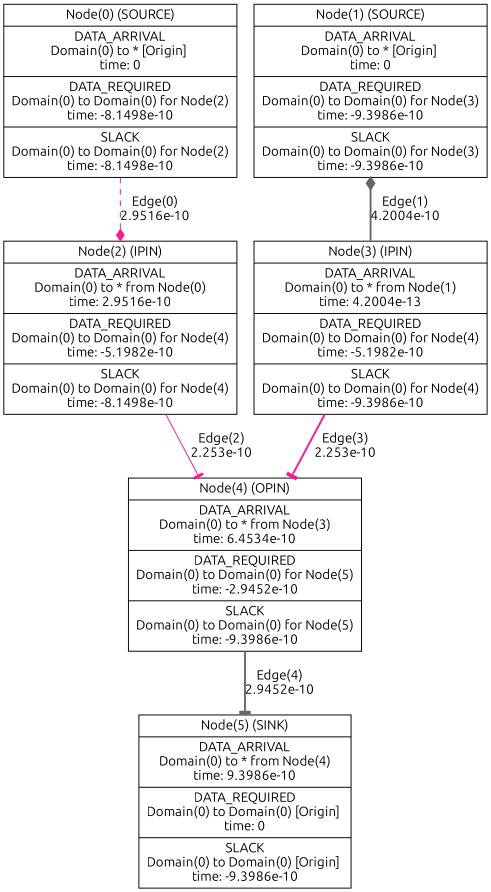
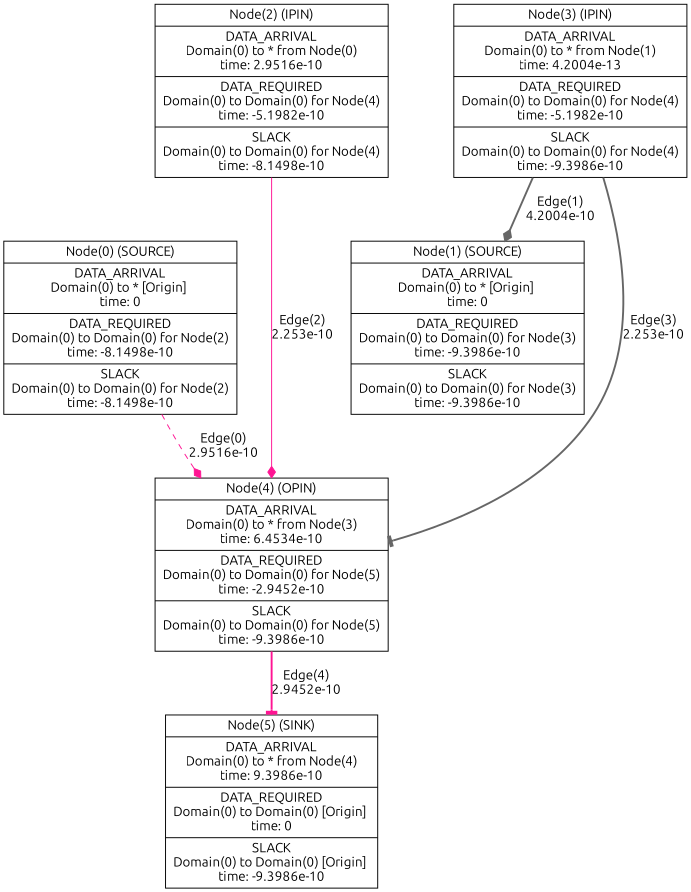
(120, 203) -> (177, 442)
(181, 444) -> (272, 322)
(309, 444) -> (594, 413)
(245, 681) -> (272, 681)
